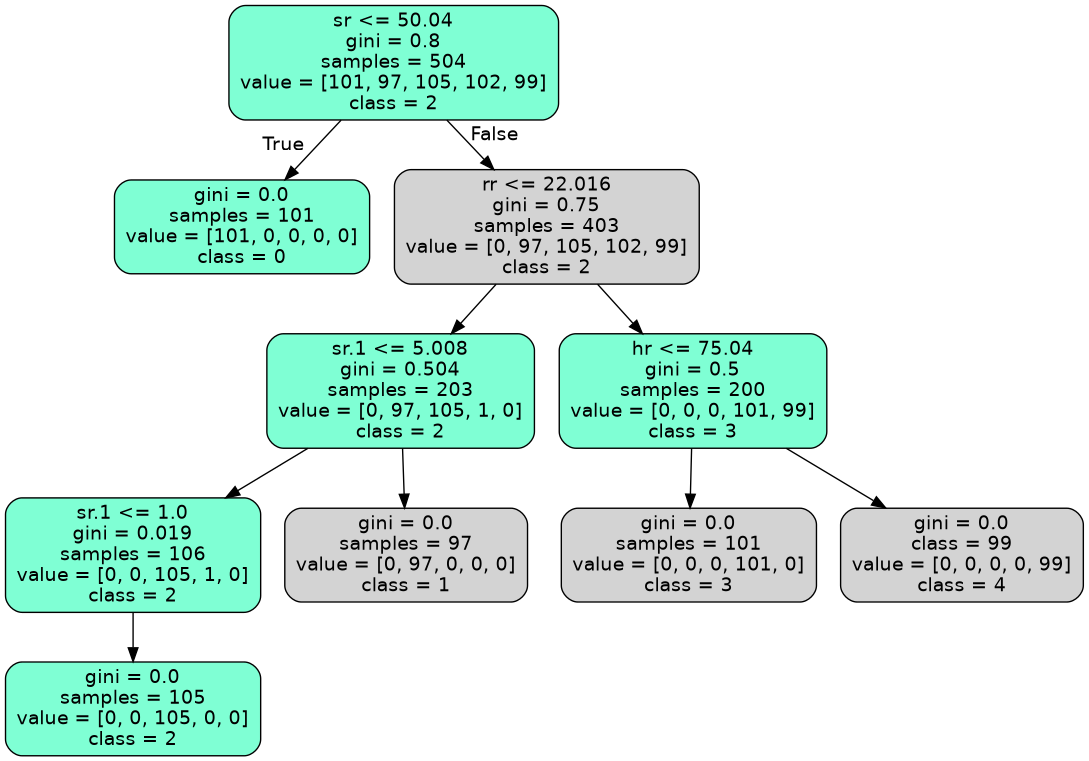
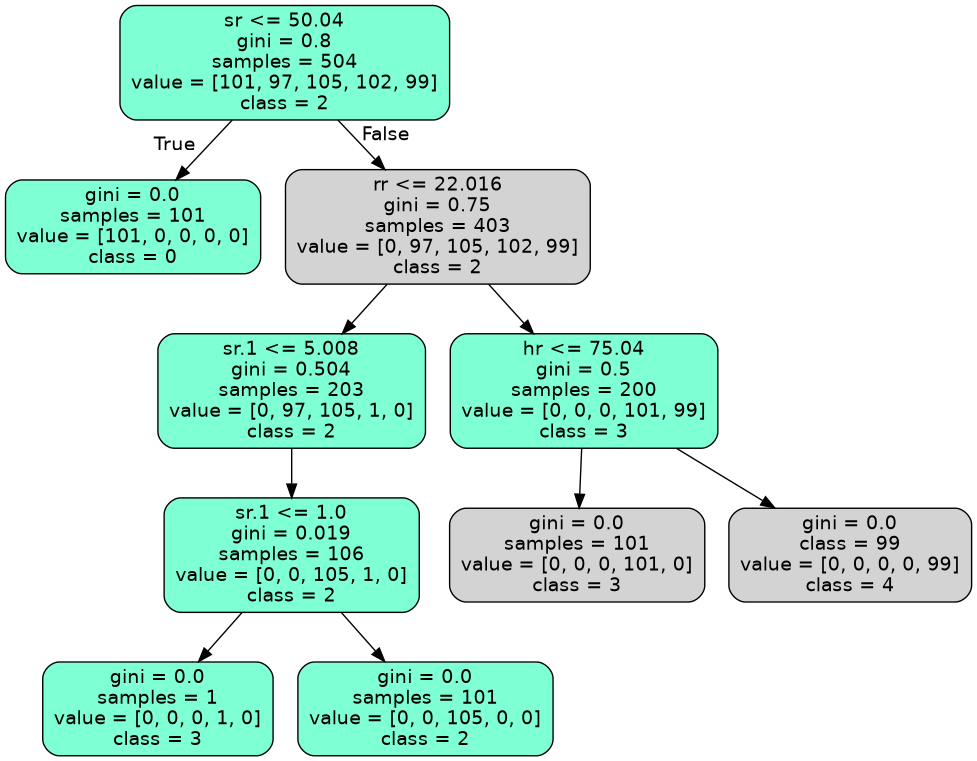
(406, 555) -> none
(133, 709) -> (425, 709)
none -> (158, 709)
